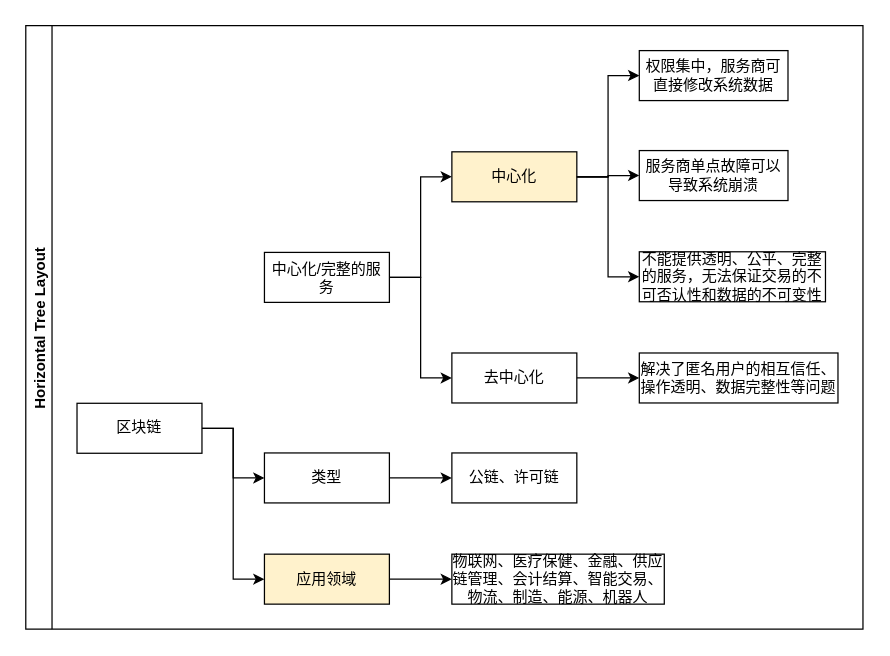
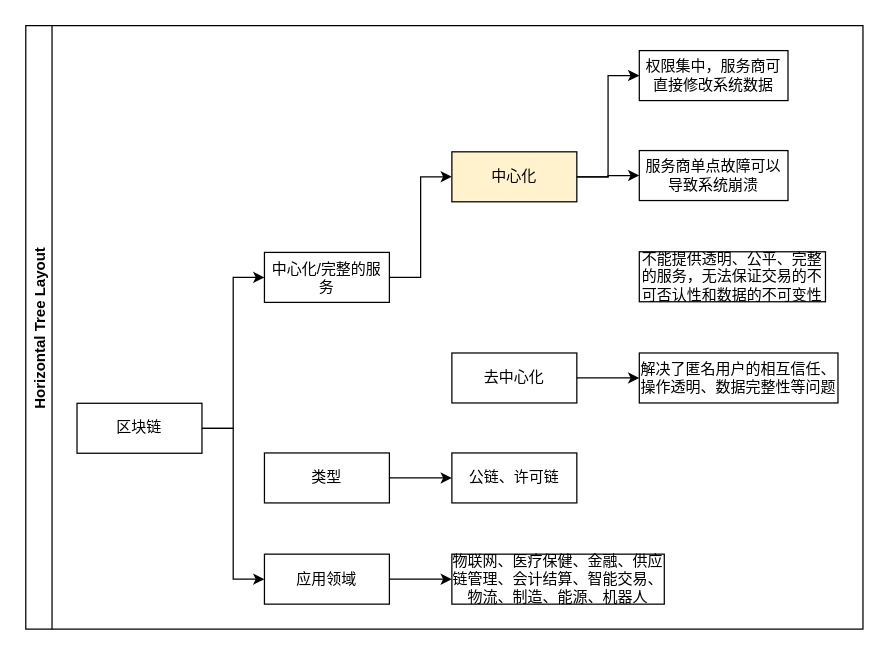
(608, 239) -> none
(421, 339) -> none
none -> (233, 341)
(246, 478) -> none
(327, 579) -> (327, 579)
